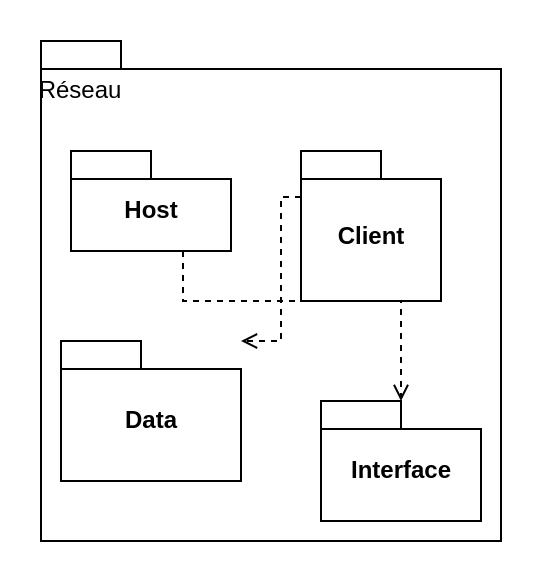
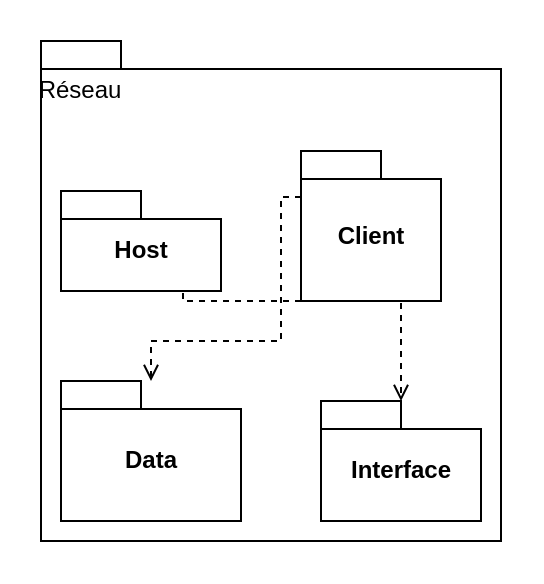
(151, 201) -> (141, 241)
(151, 411) -> (151, 451)
